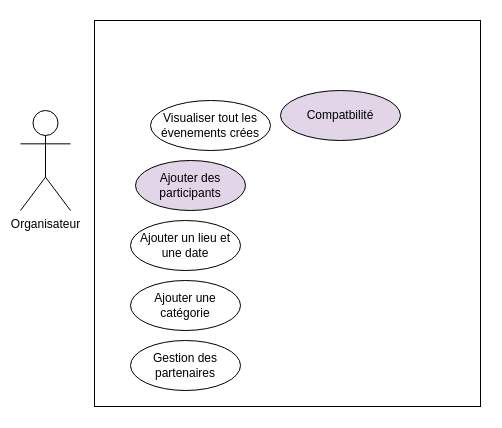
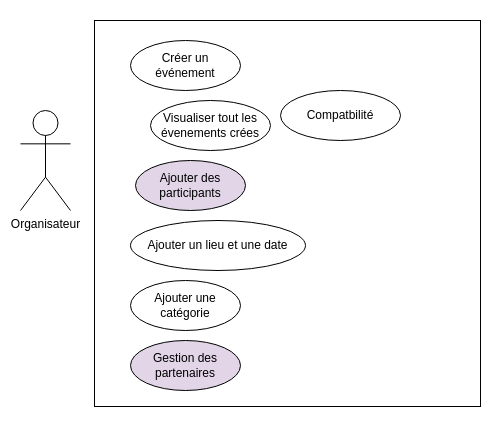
none -> (186, 66)
(341, 116) -> (341, 116)
(186, 246) -> (218, 246)
(186, 366) -> (186, 366)
